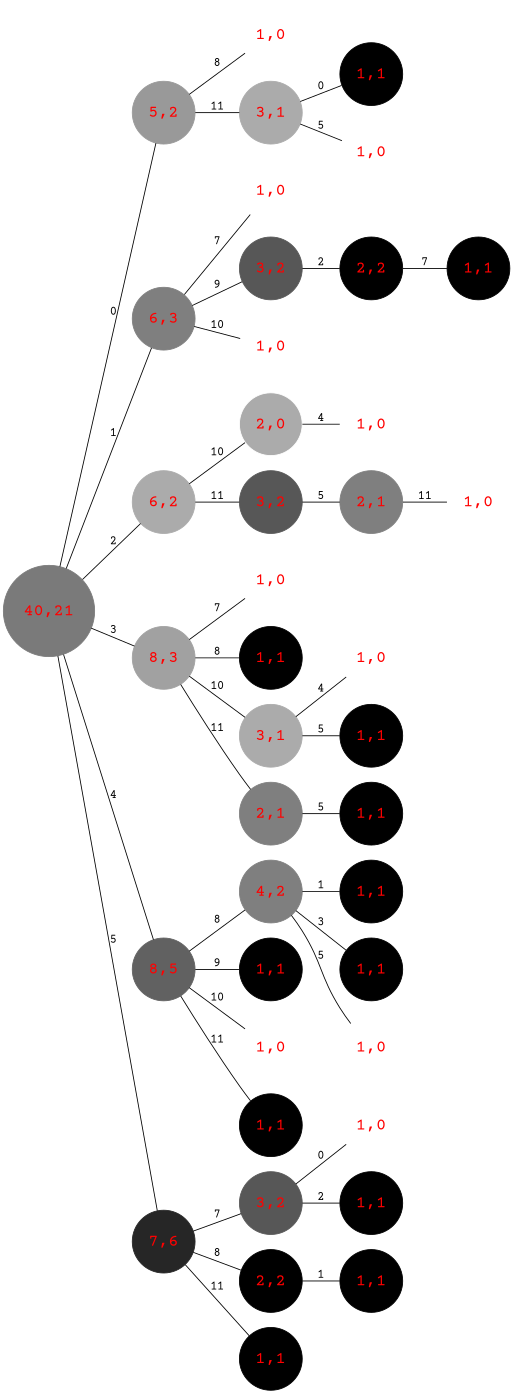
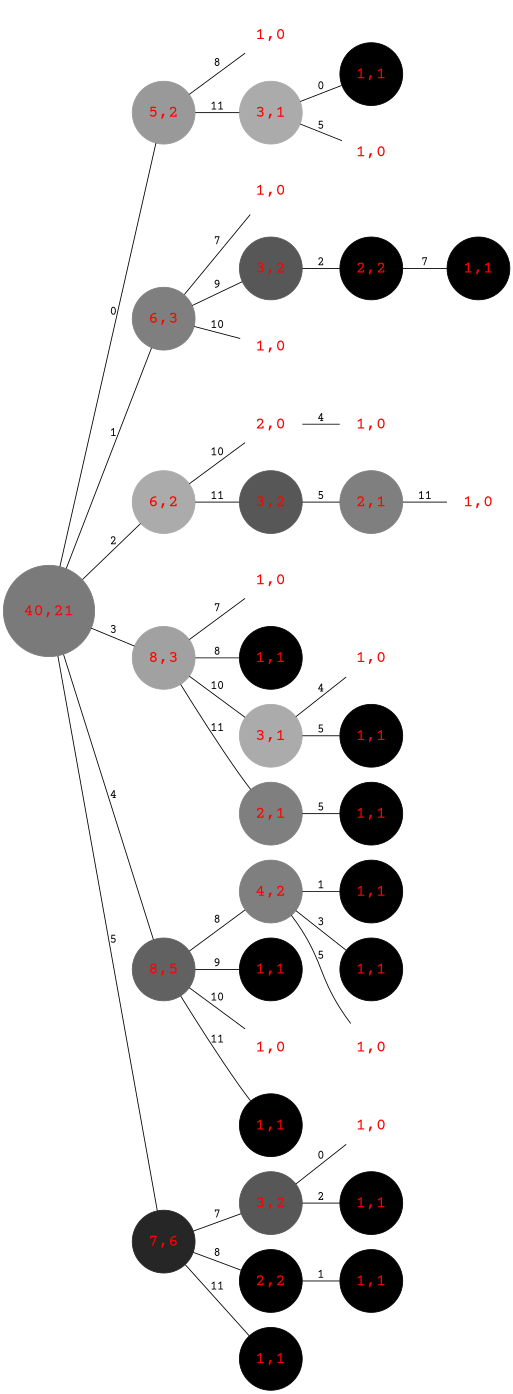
(271, 424) -> (271, 424)
